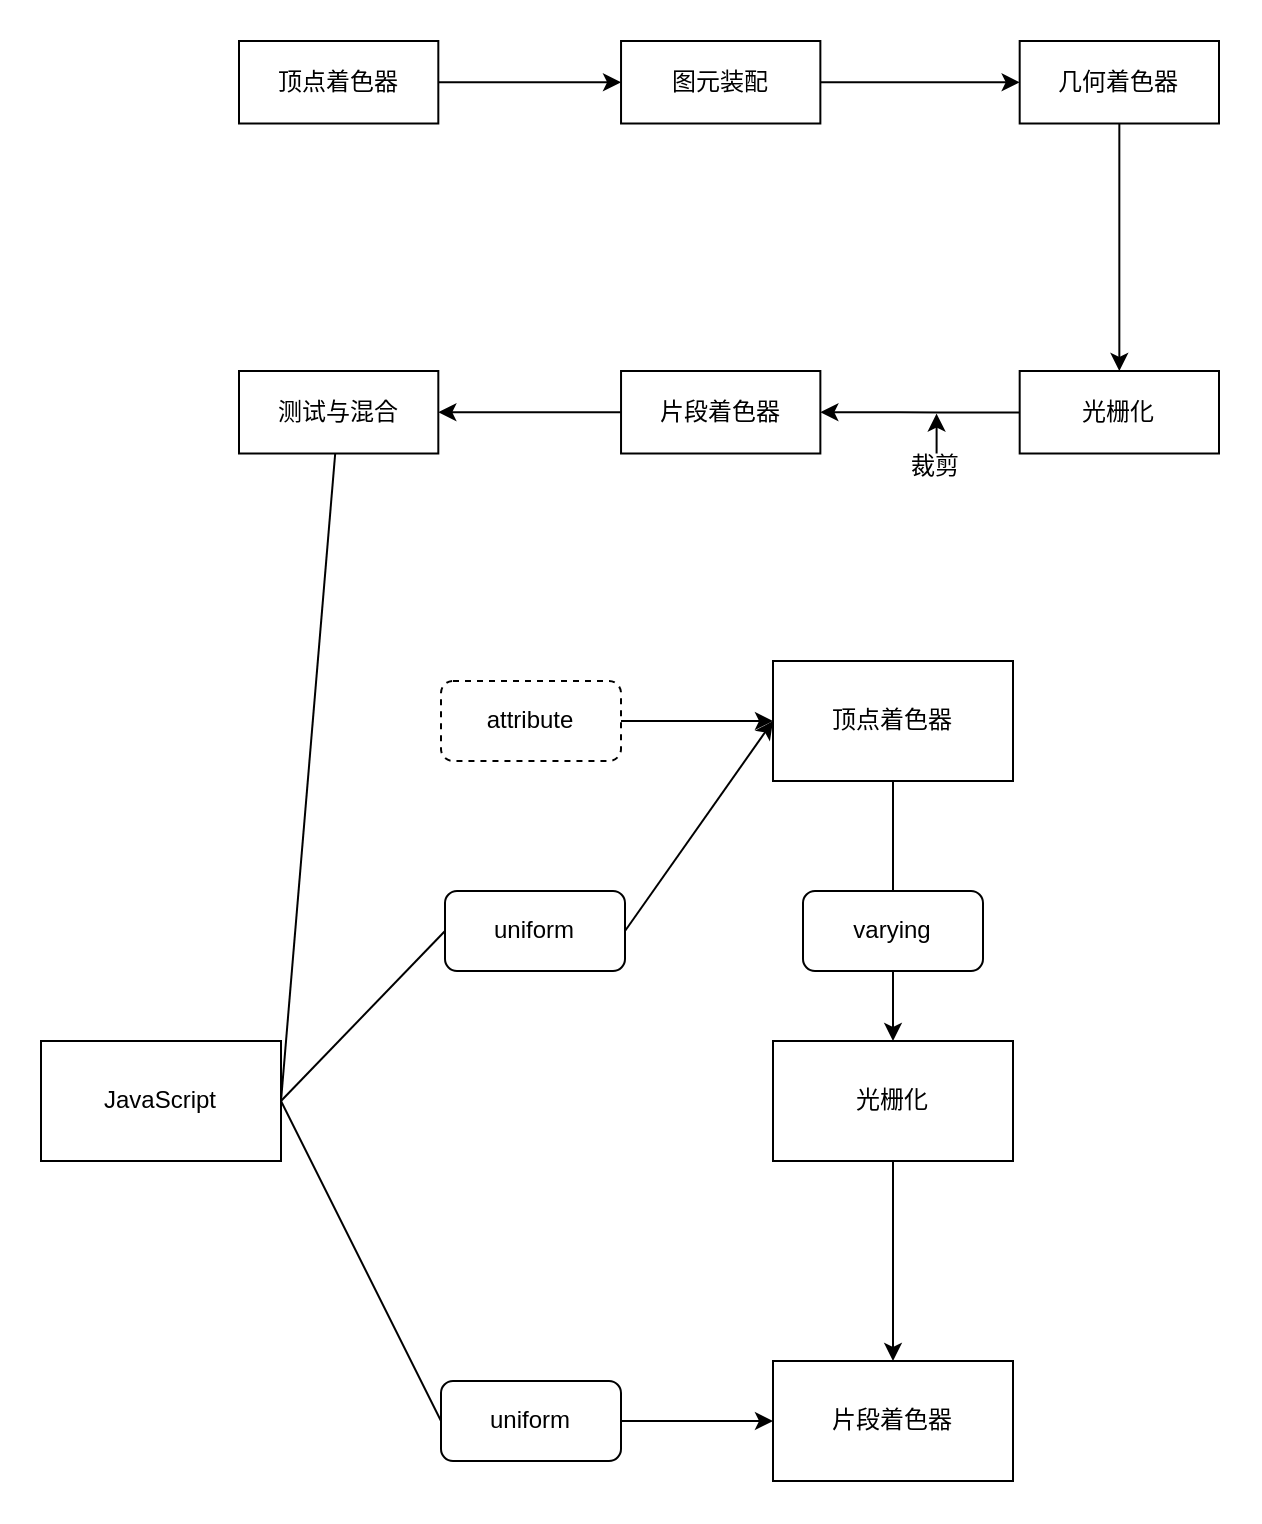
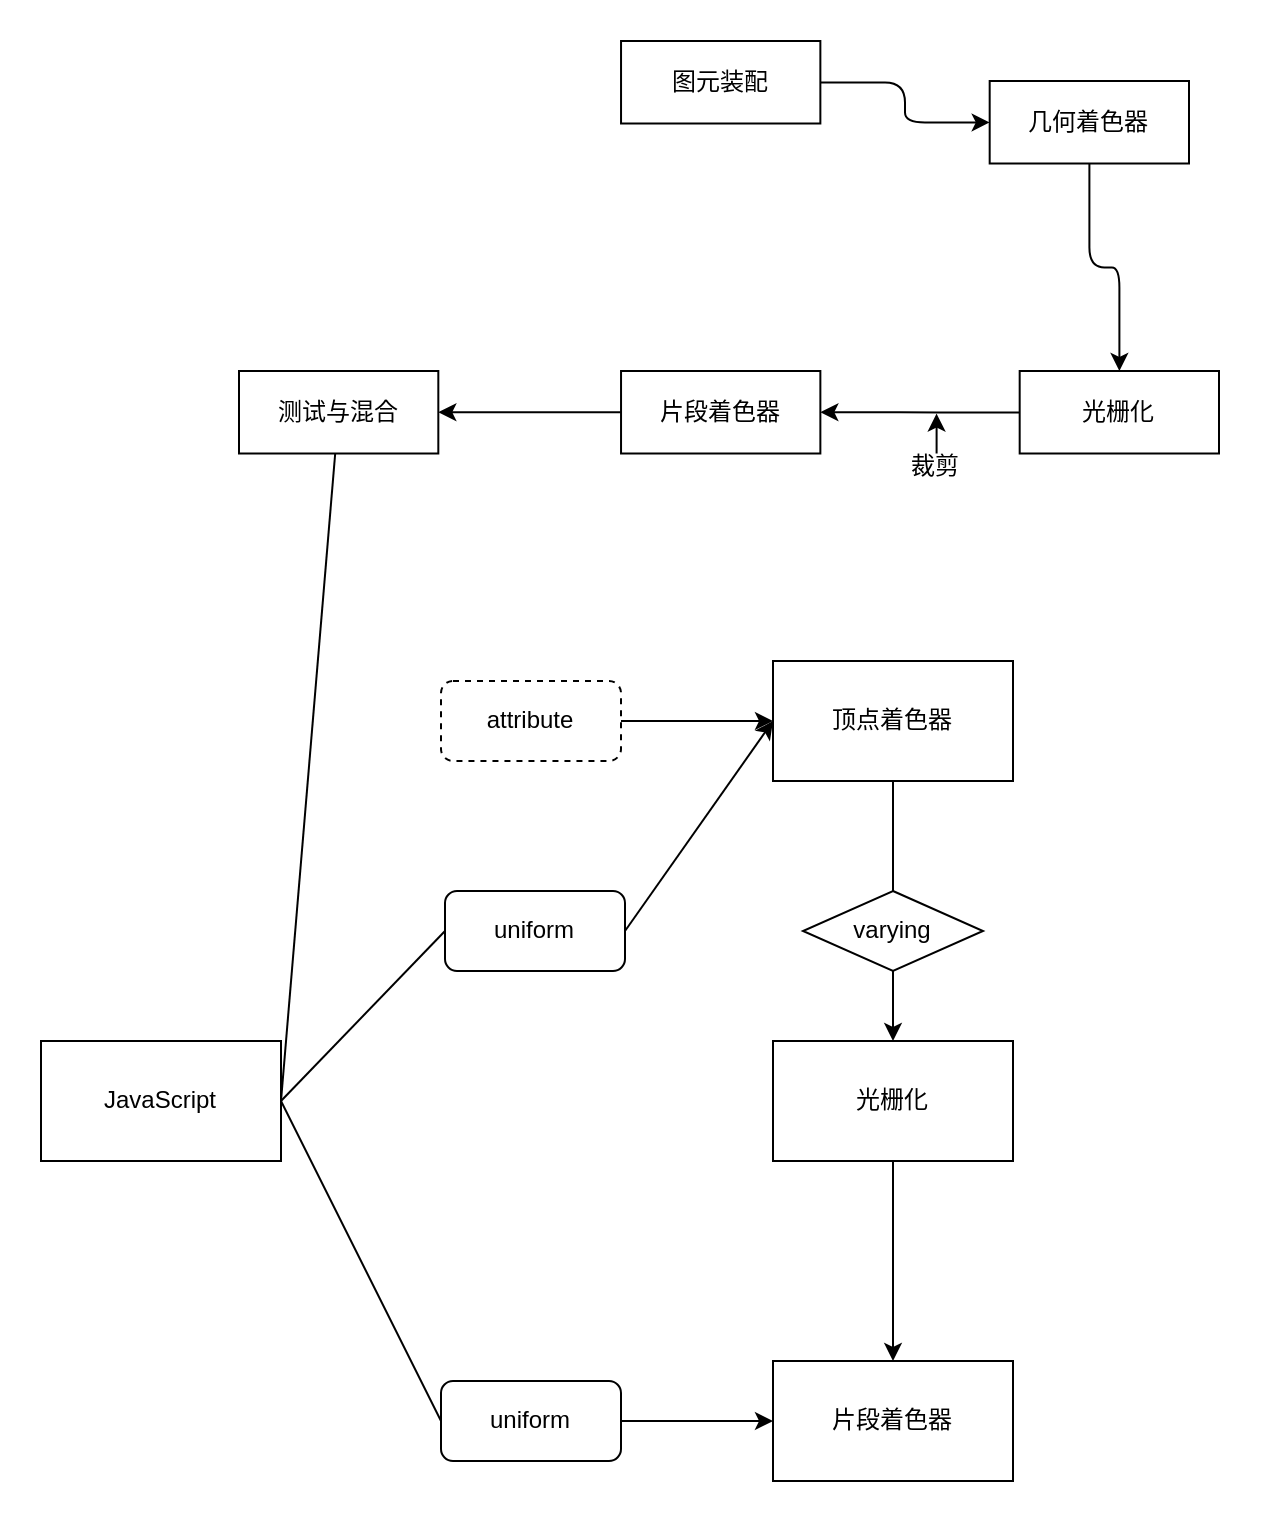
(339, 82) -> none
(523, 82) -> none
(1119, 82) -> (1089, 122)
(893, 931) -> (893, 931)
